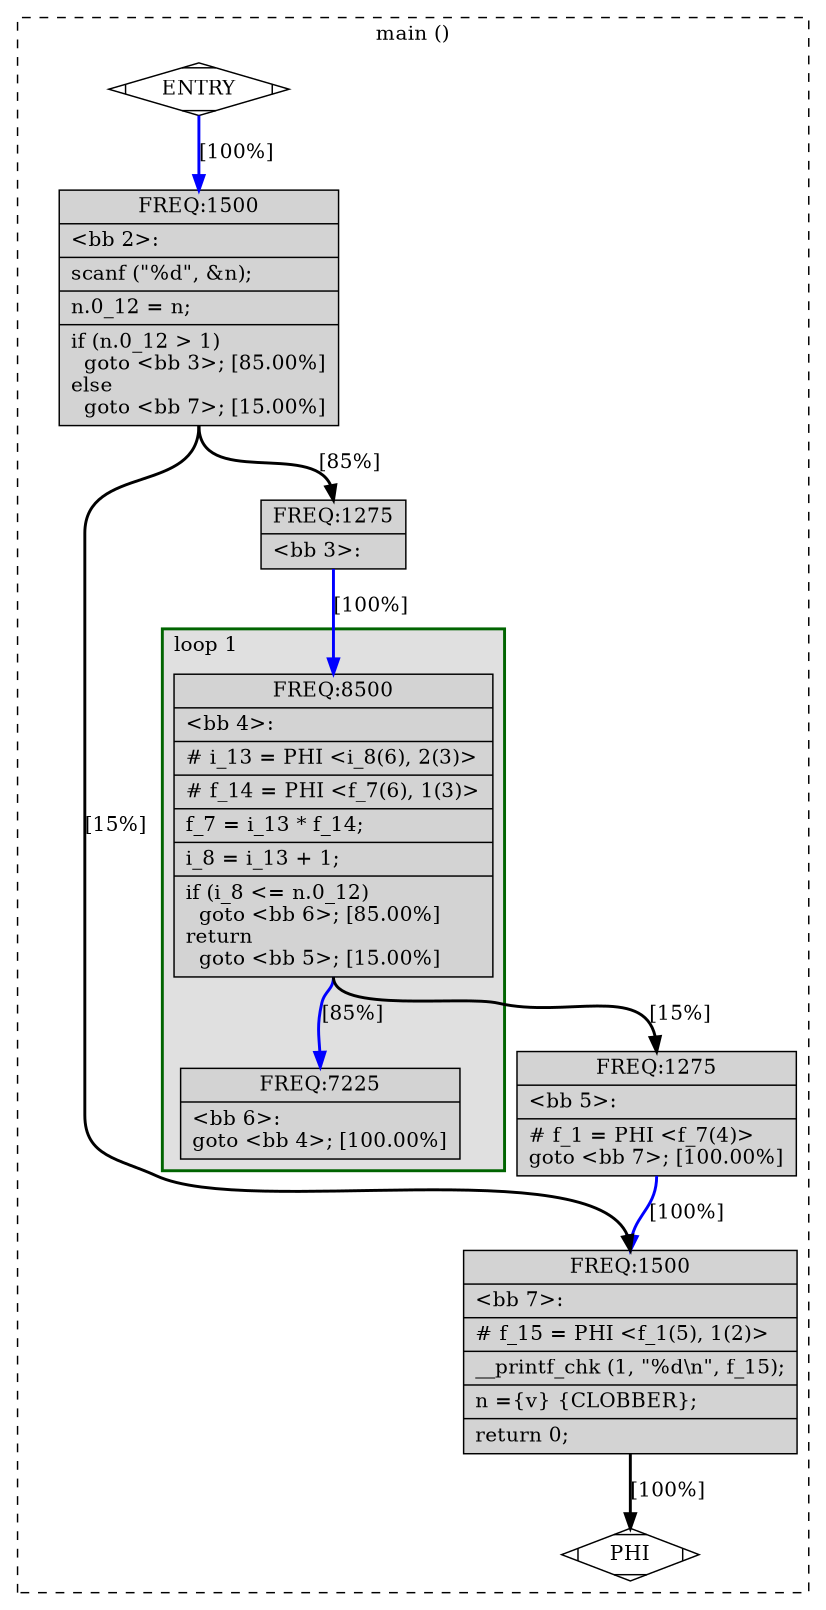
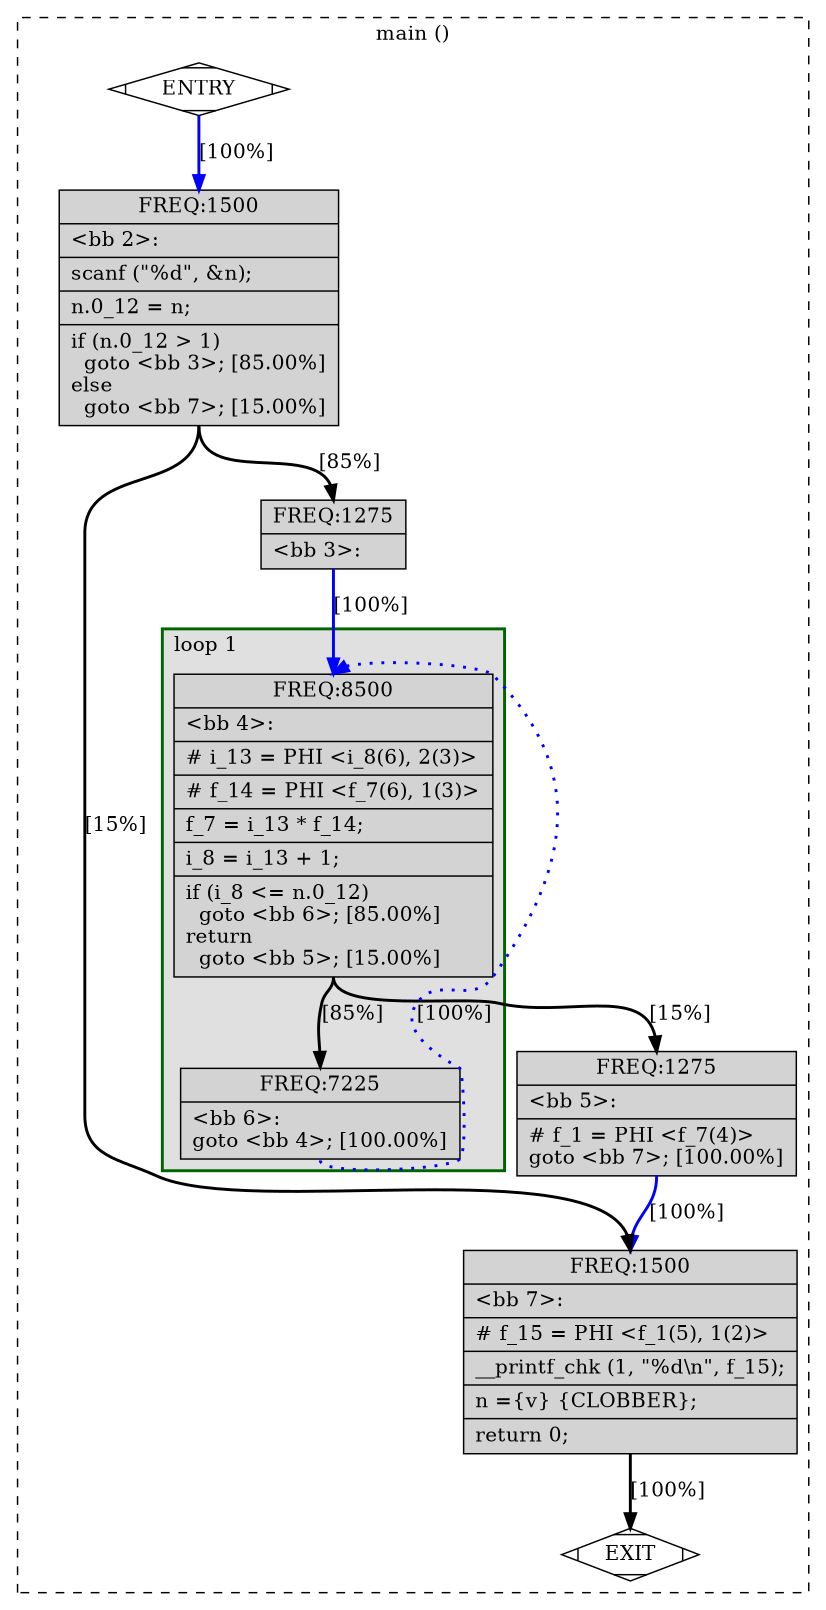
none -> (514, 945)
(320, 1013) -> (320, 1013)
(630, 1555) -> (630, 1555)
